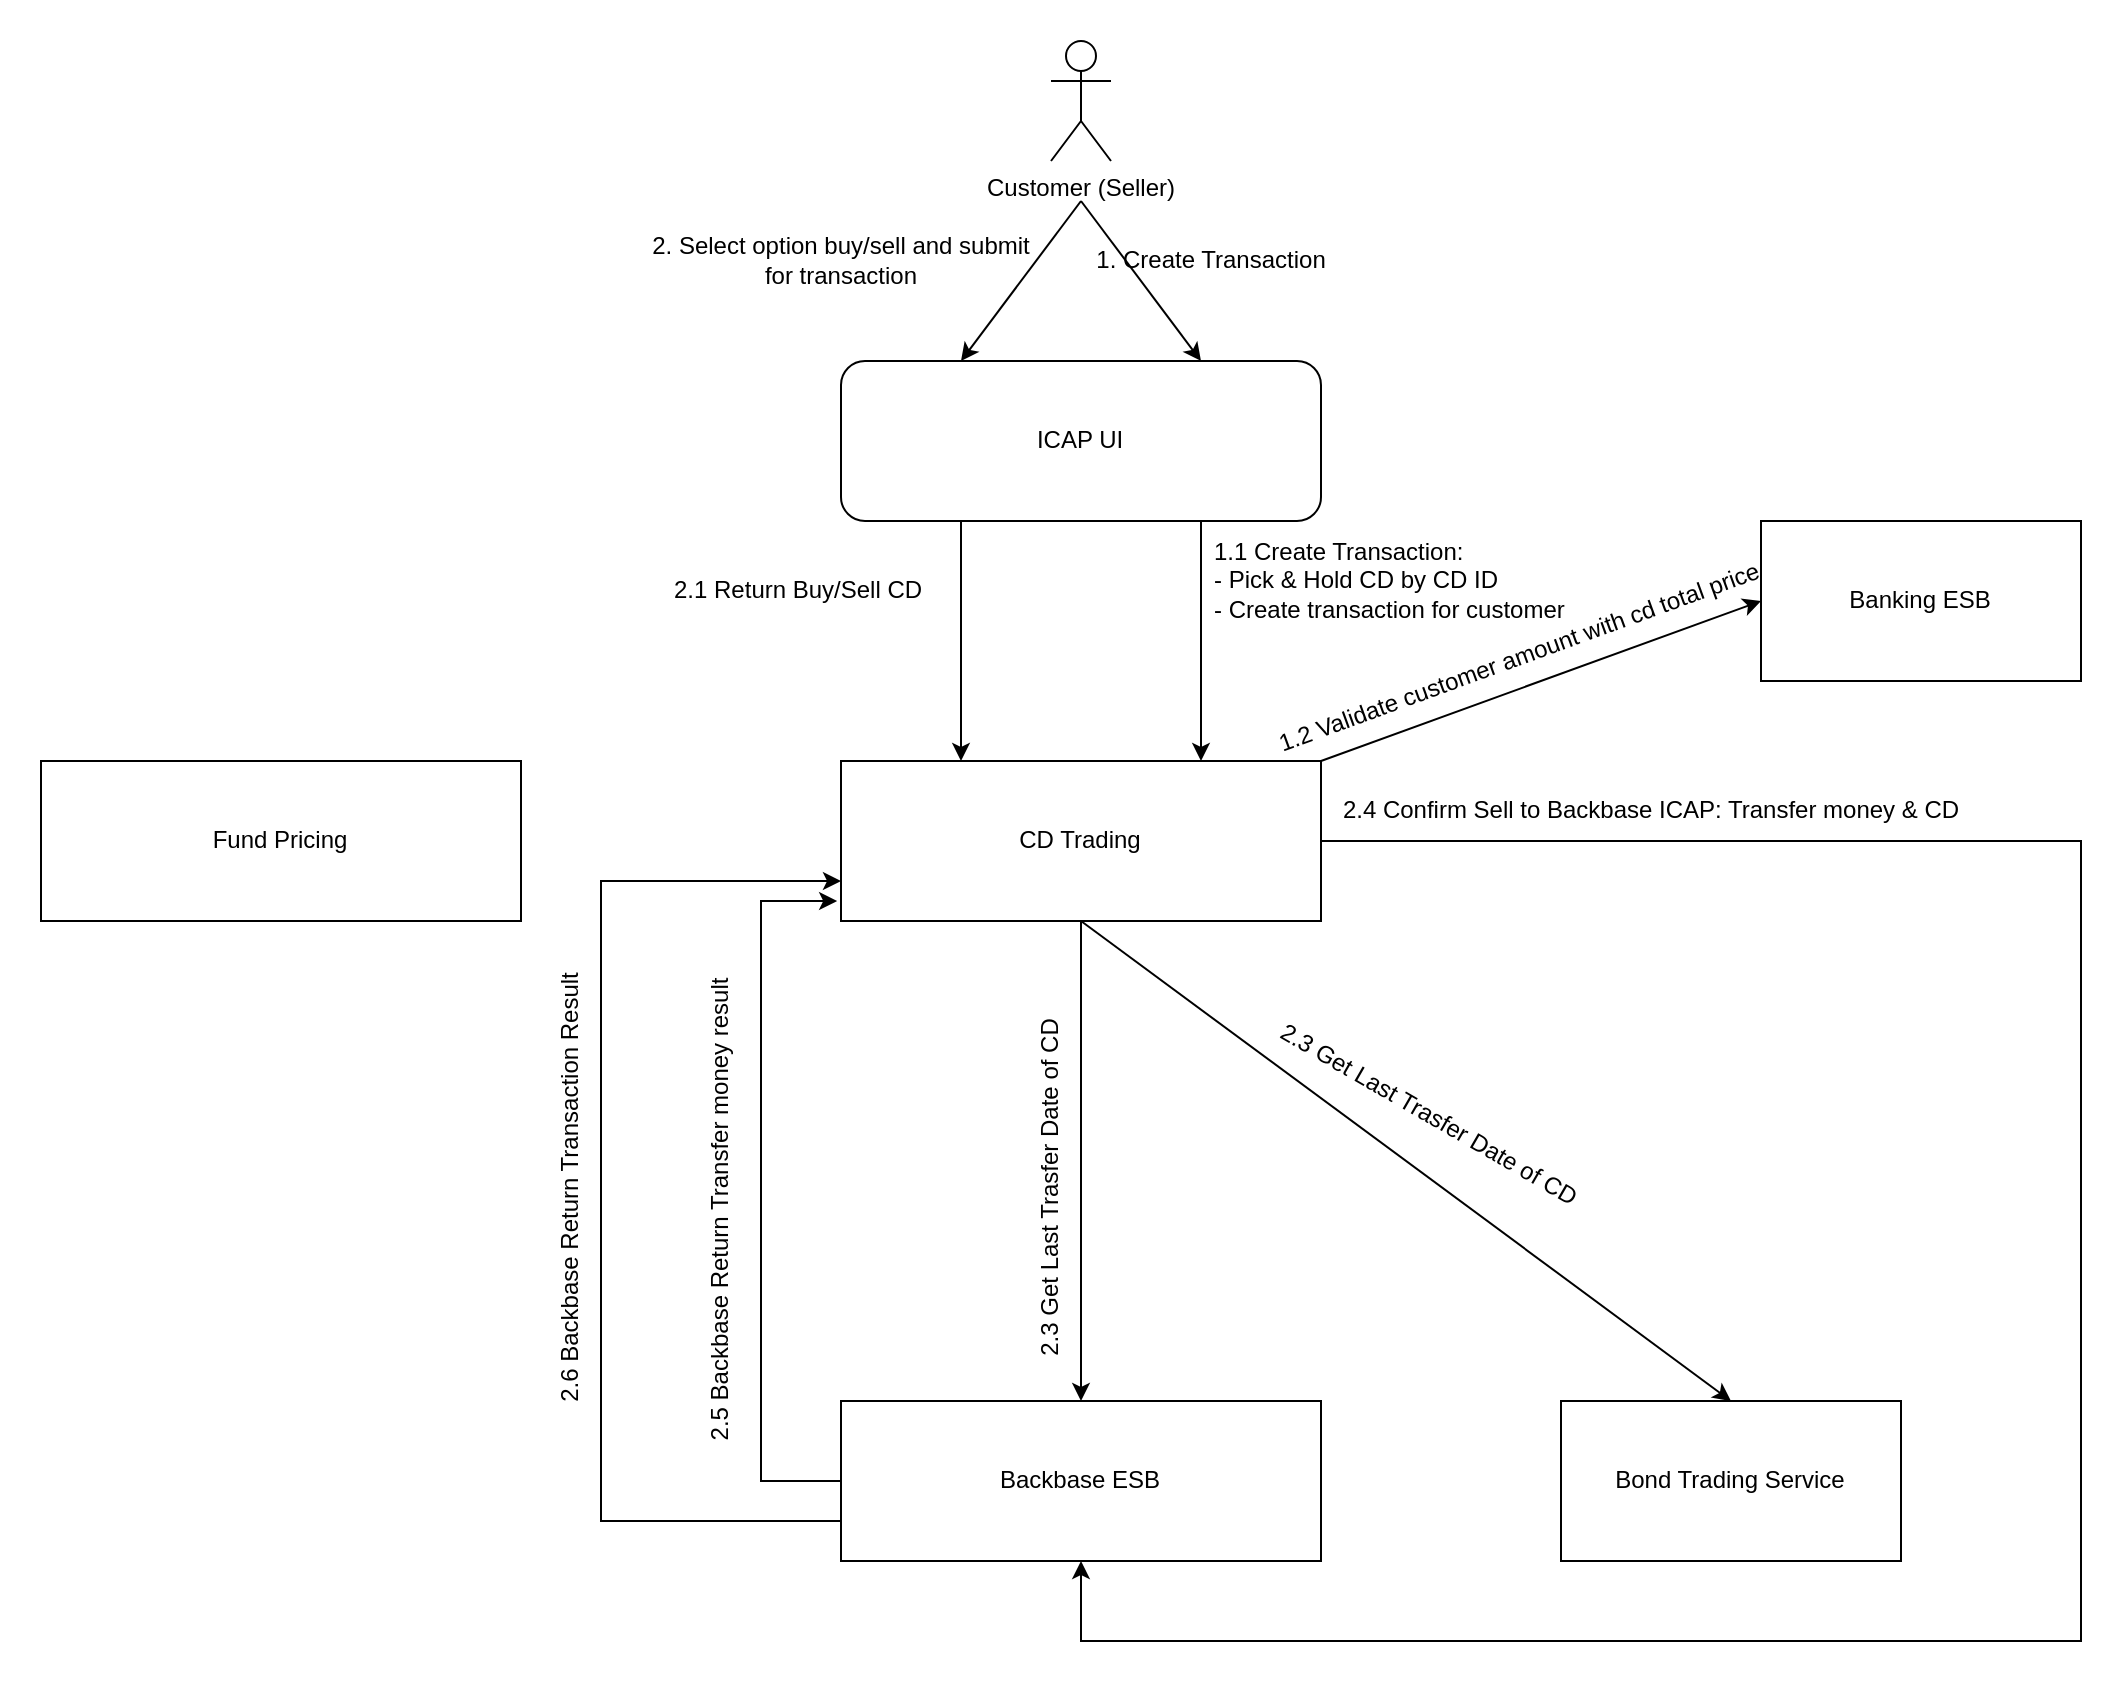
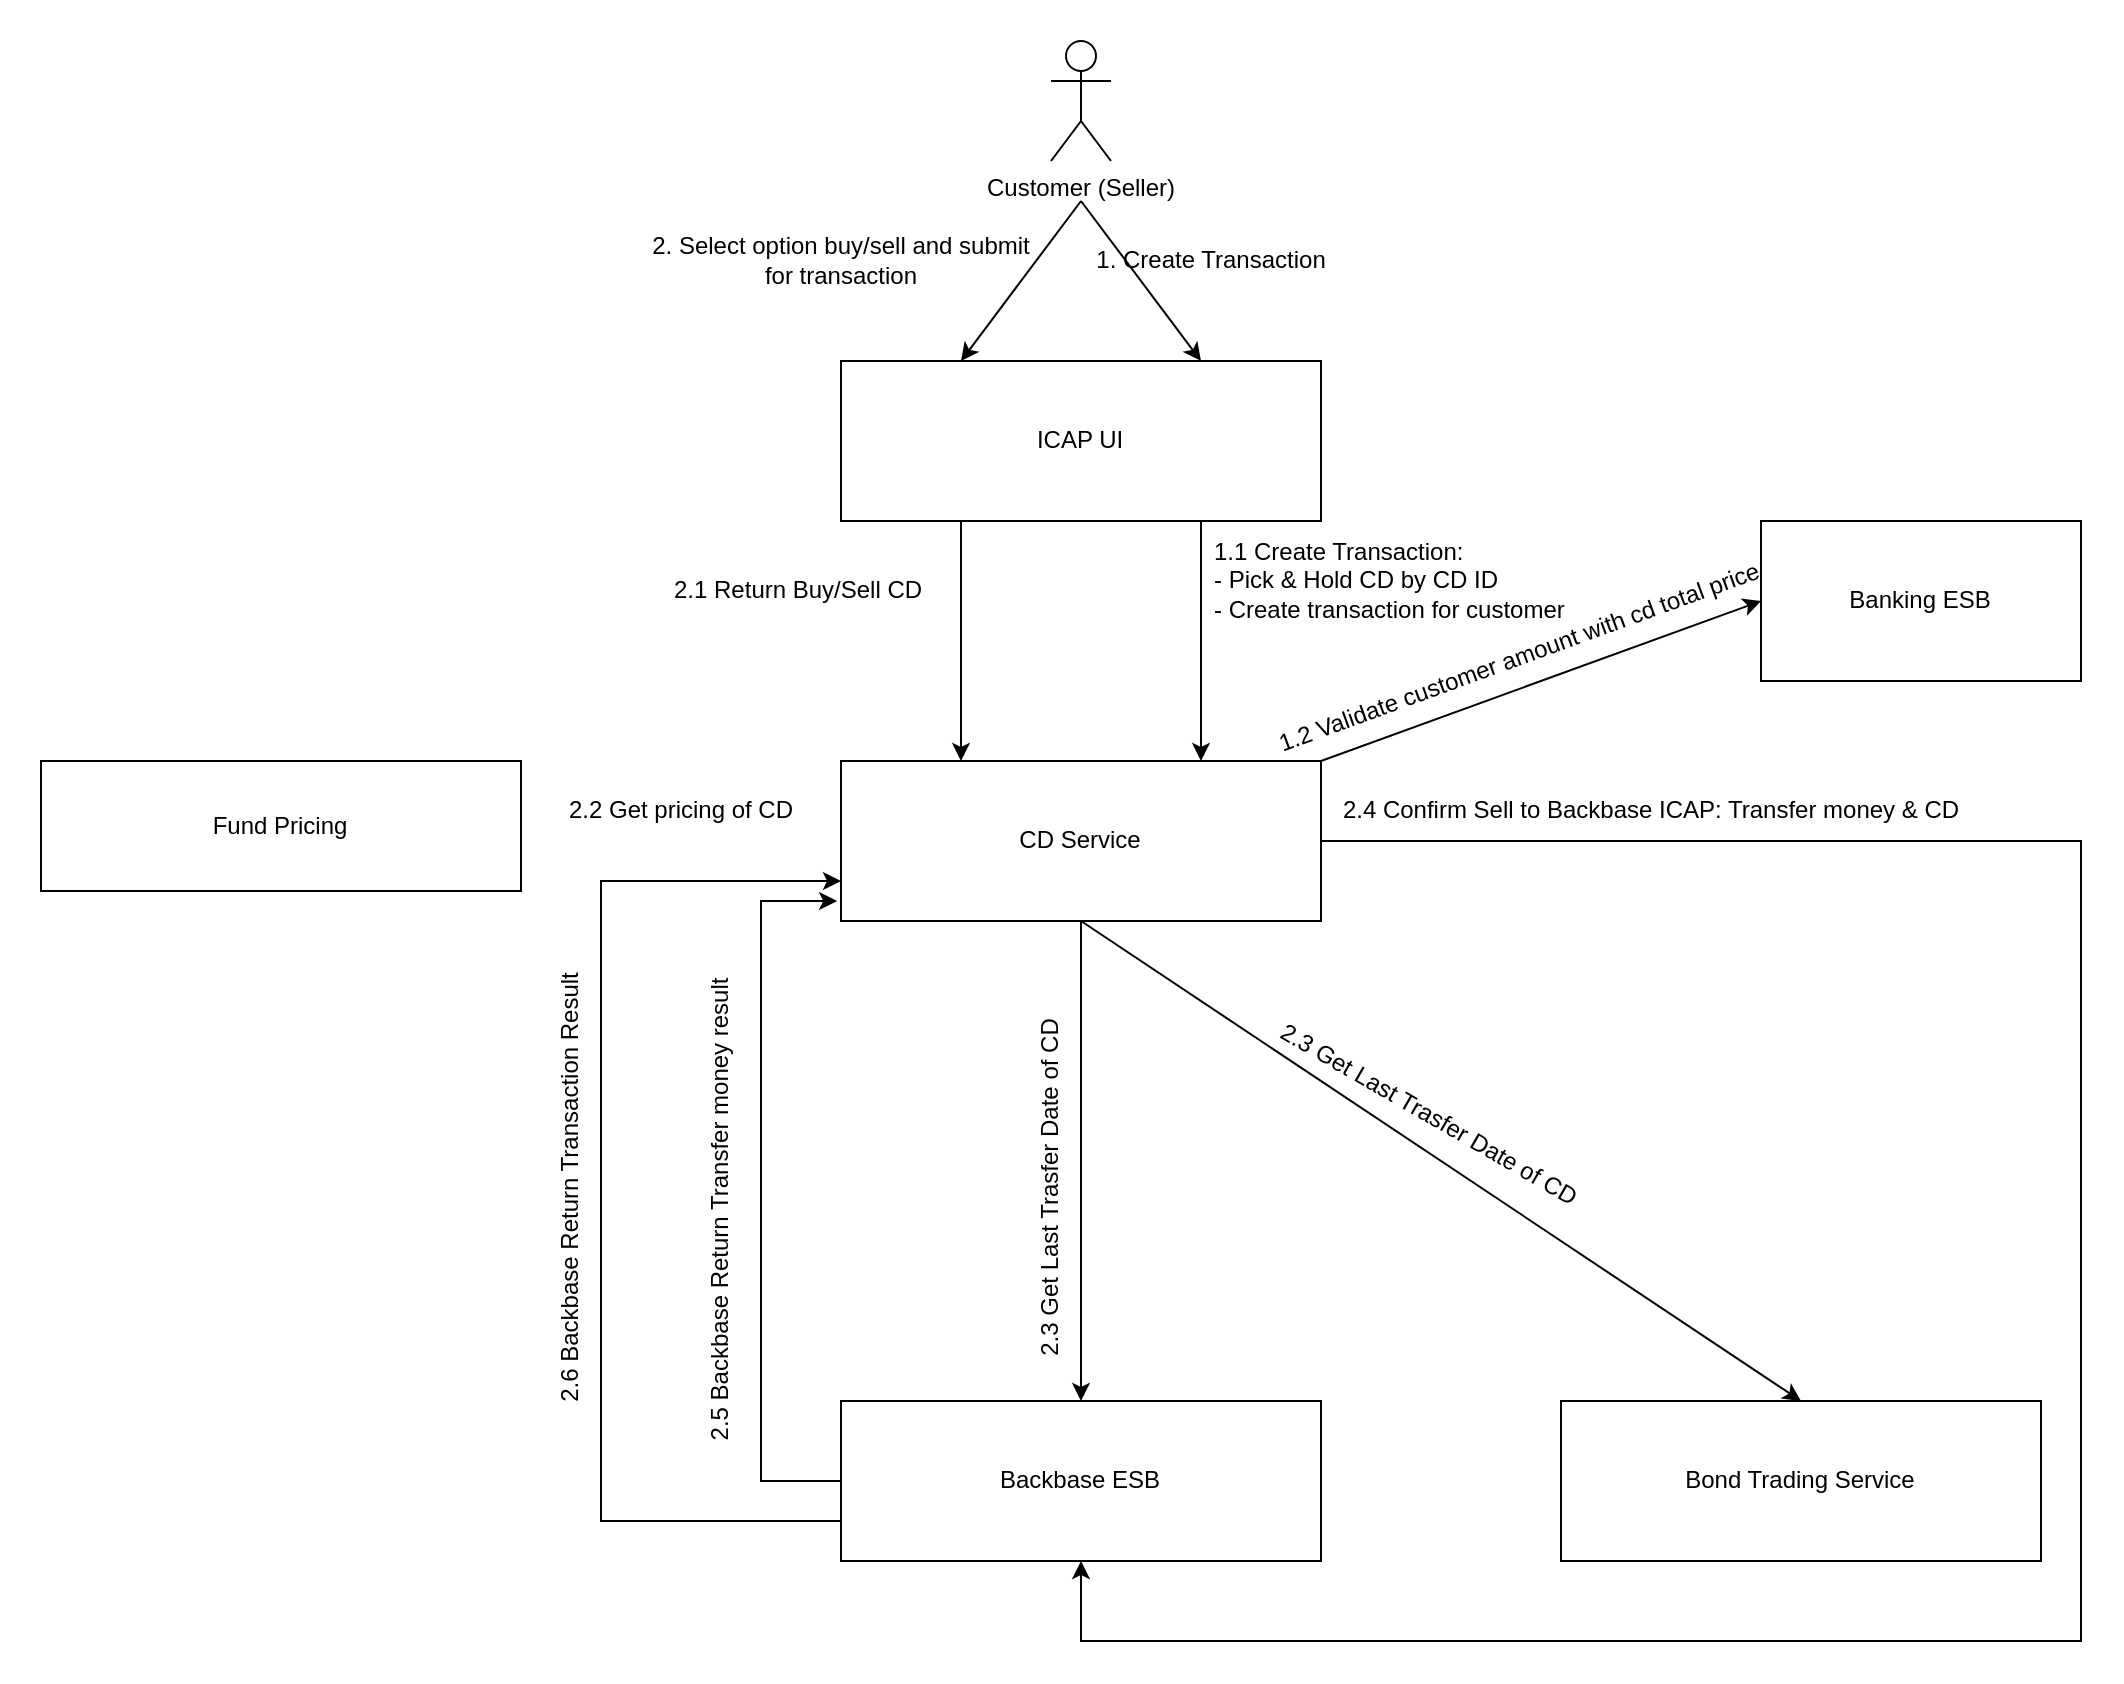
(1081, 441) -> (1081, 441)
none -> (681, 811)
(281, 841) -> (281, 826)
(1081, 841) -> (1081, 841)
(1731, 1481) -> (1801, 1481)
